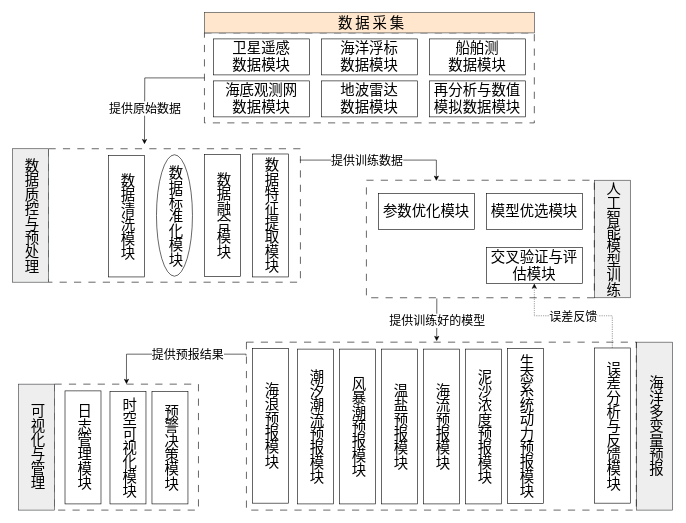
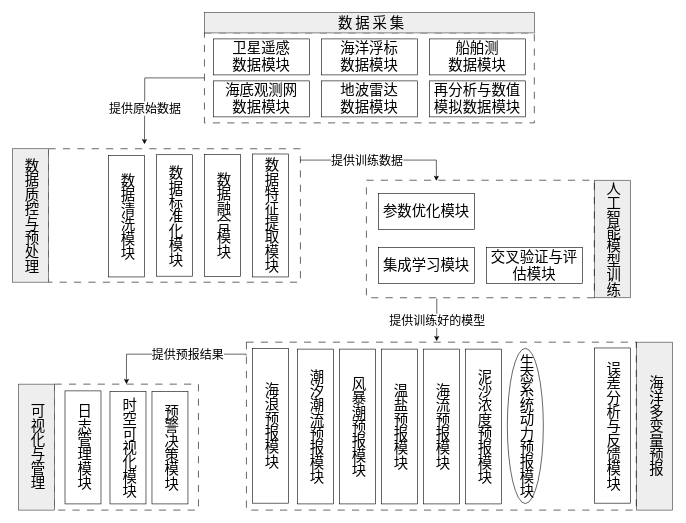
(369, 23) -> (369, 23)
(534, 212) -> none
(174, 216) -> (174, 216)
none -> (426, 266)
(573, 316) -> none
(525, 426) -> (525, 426)
